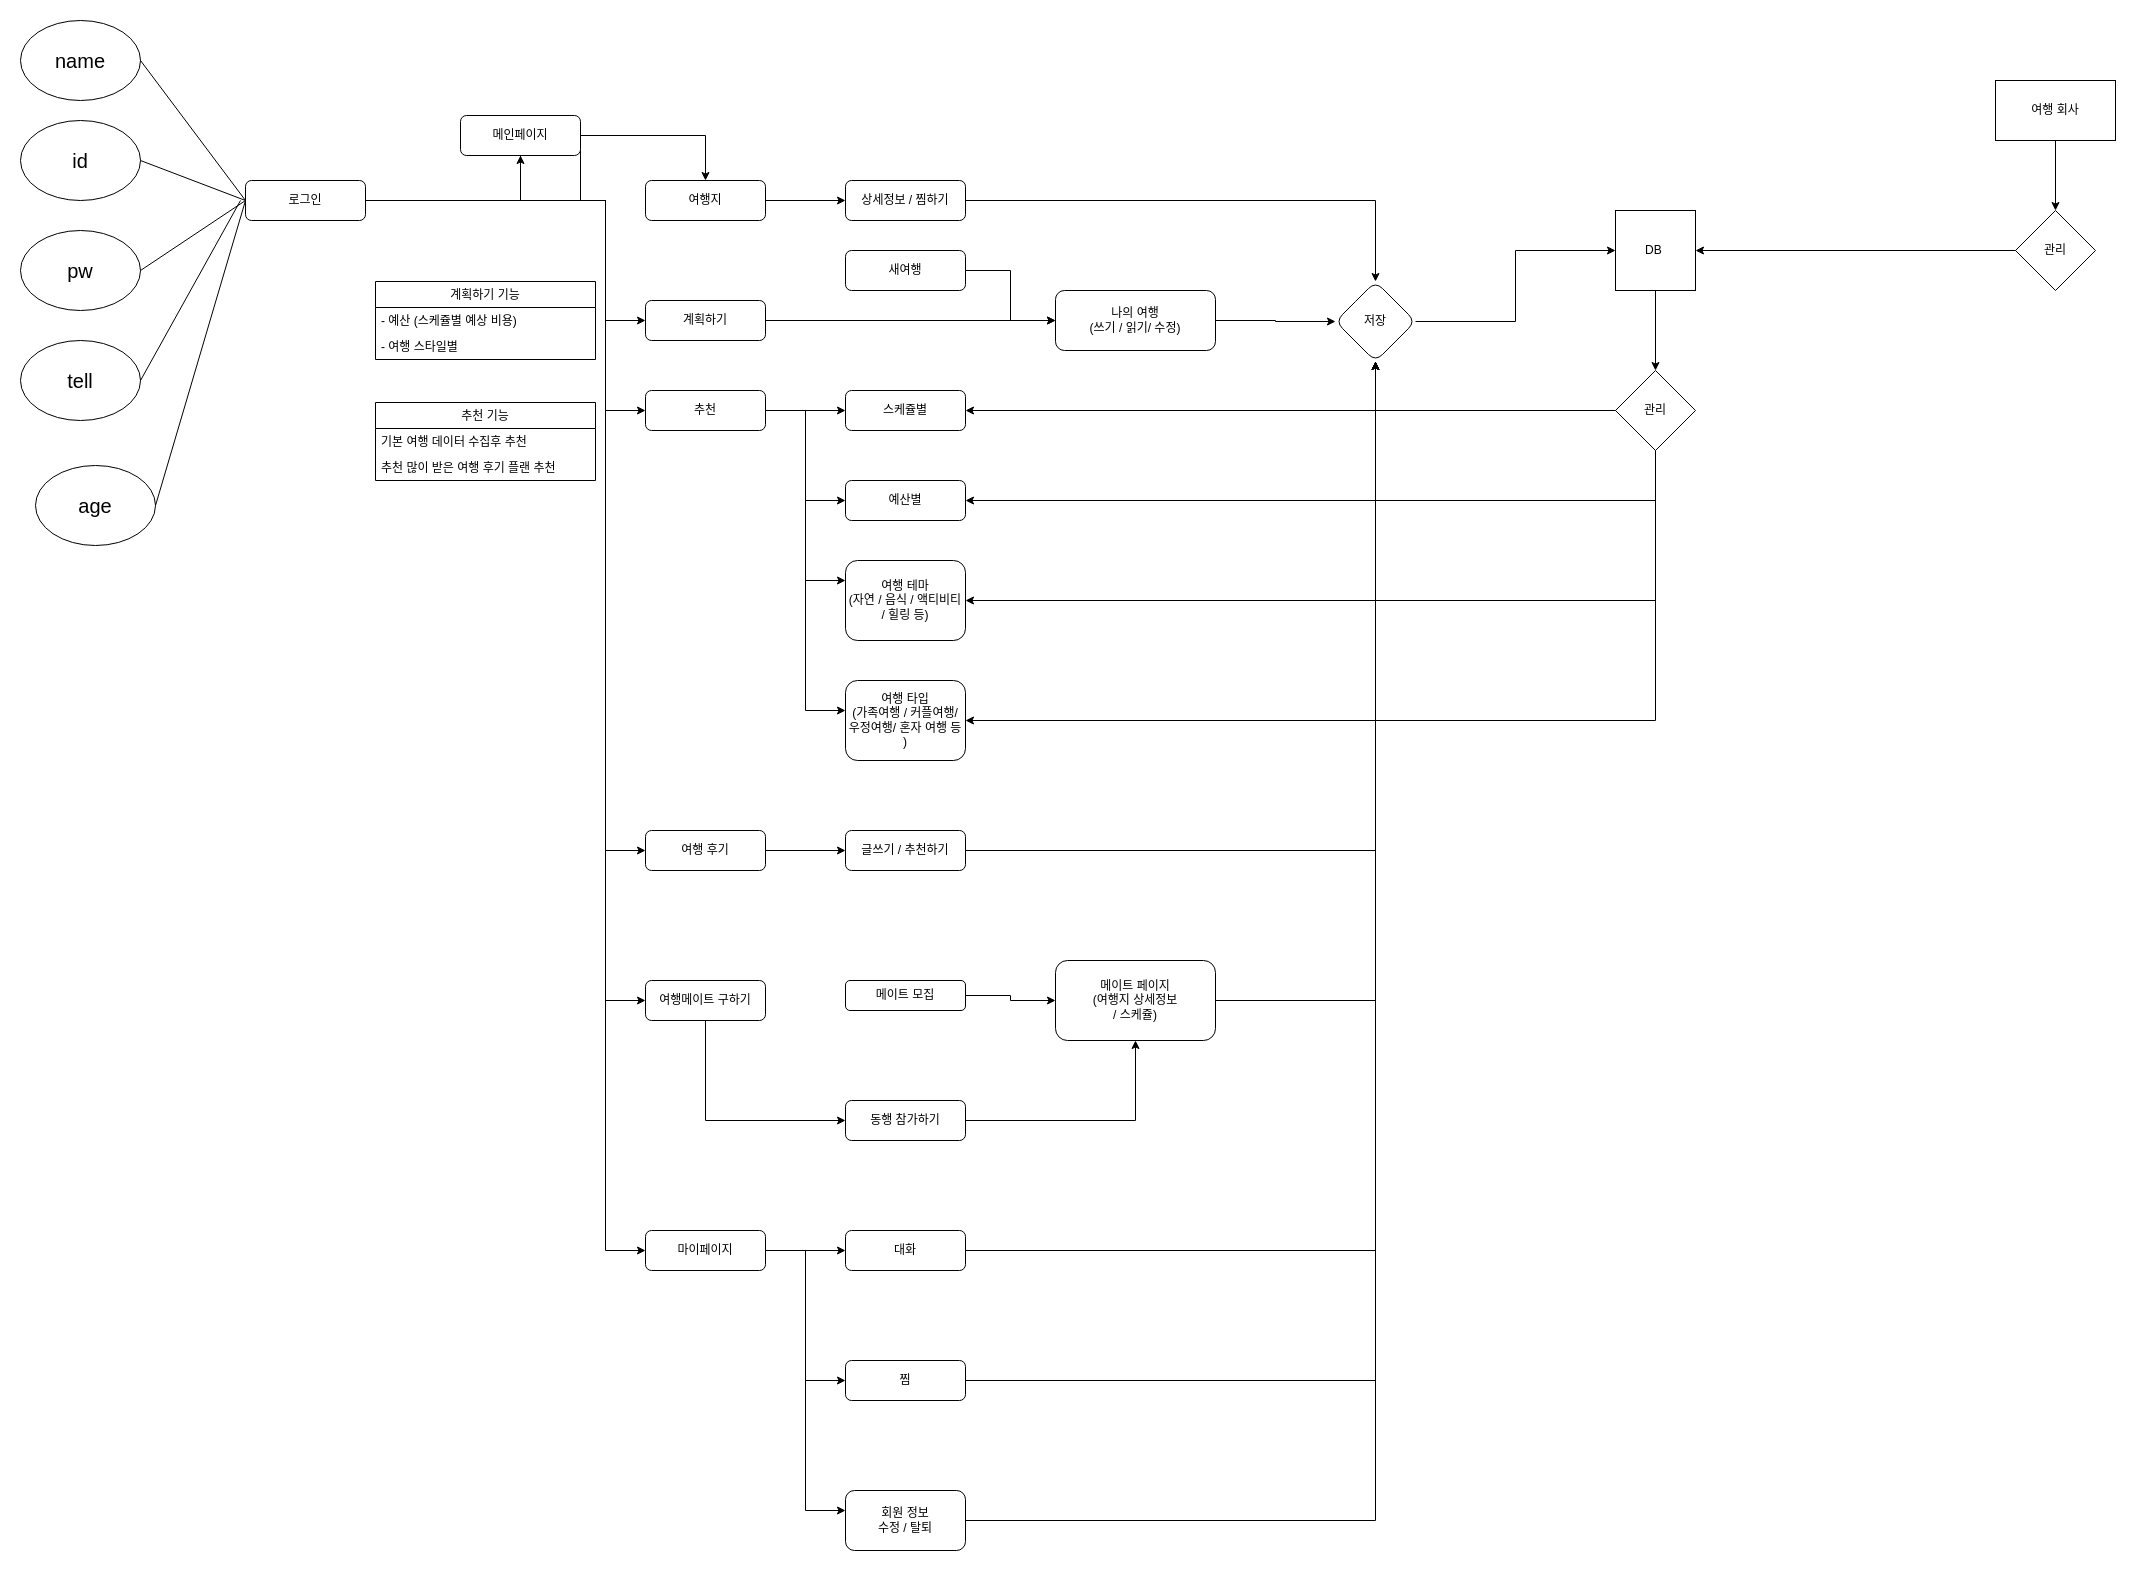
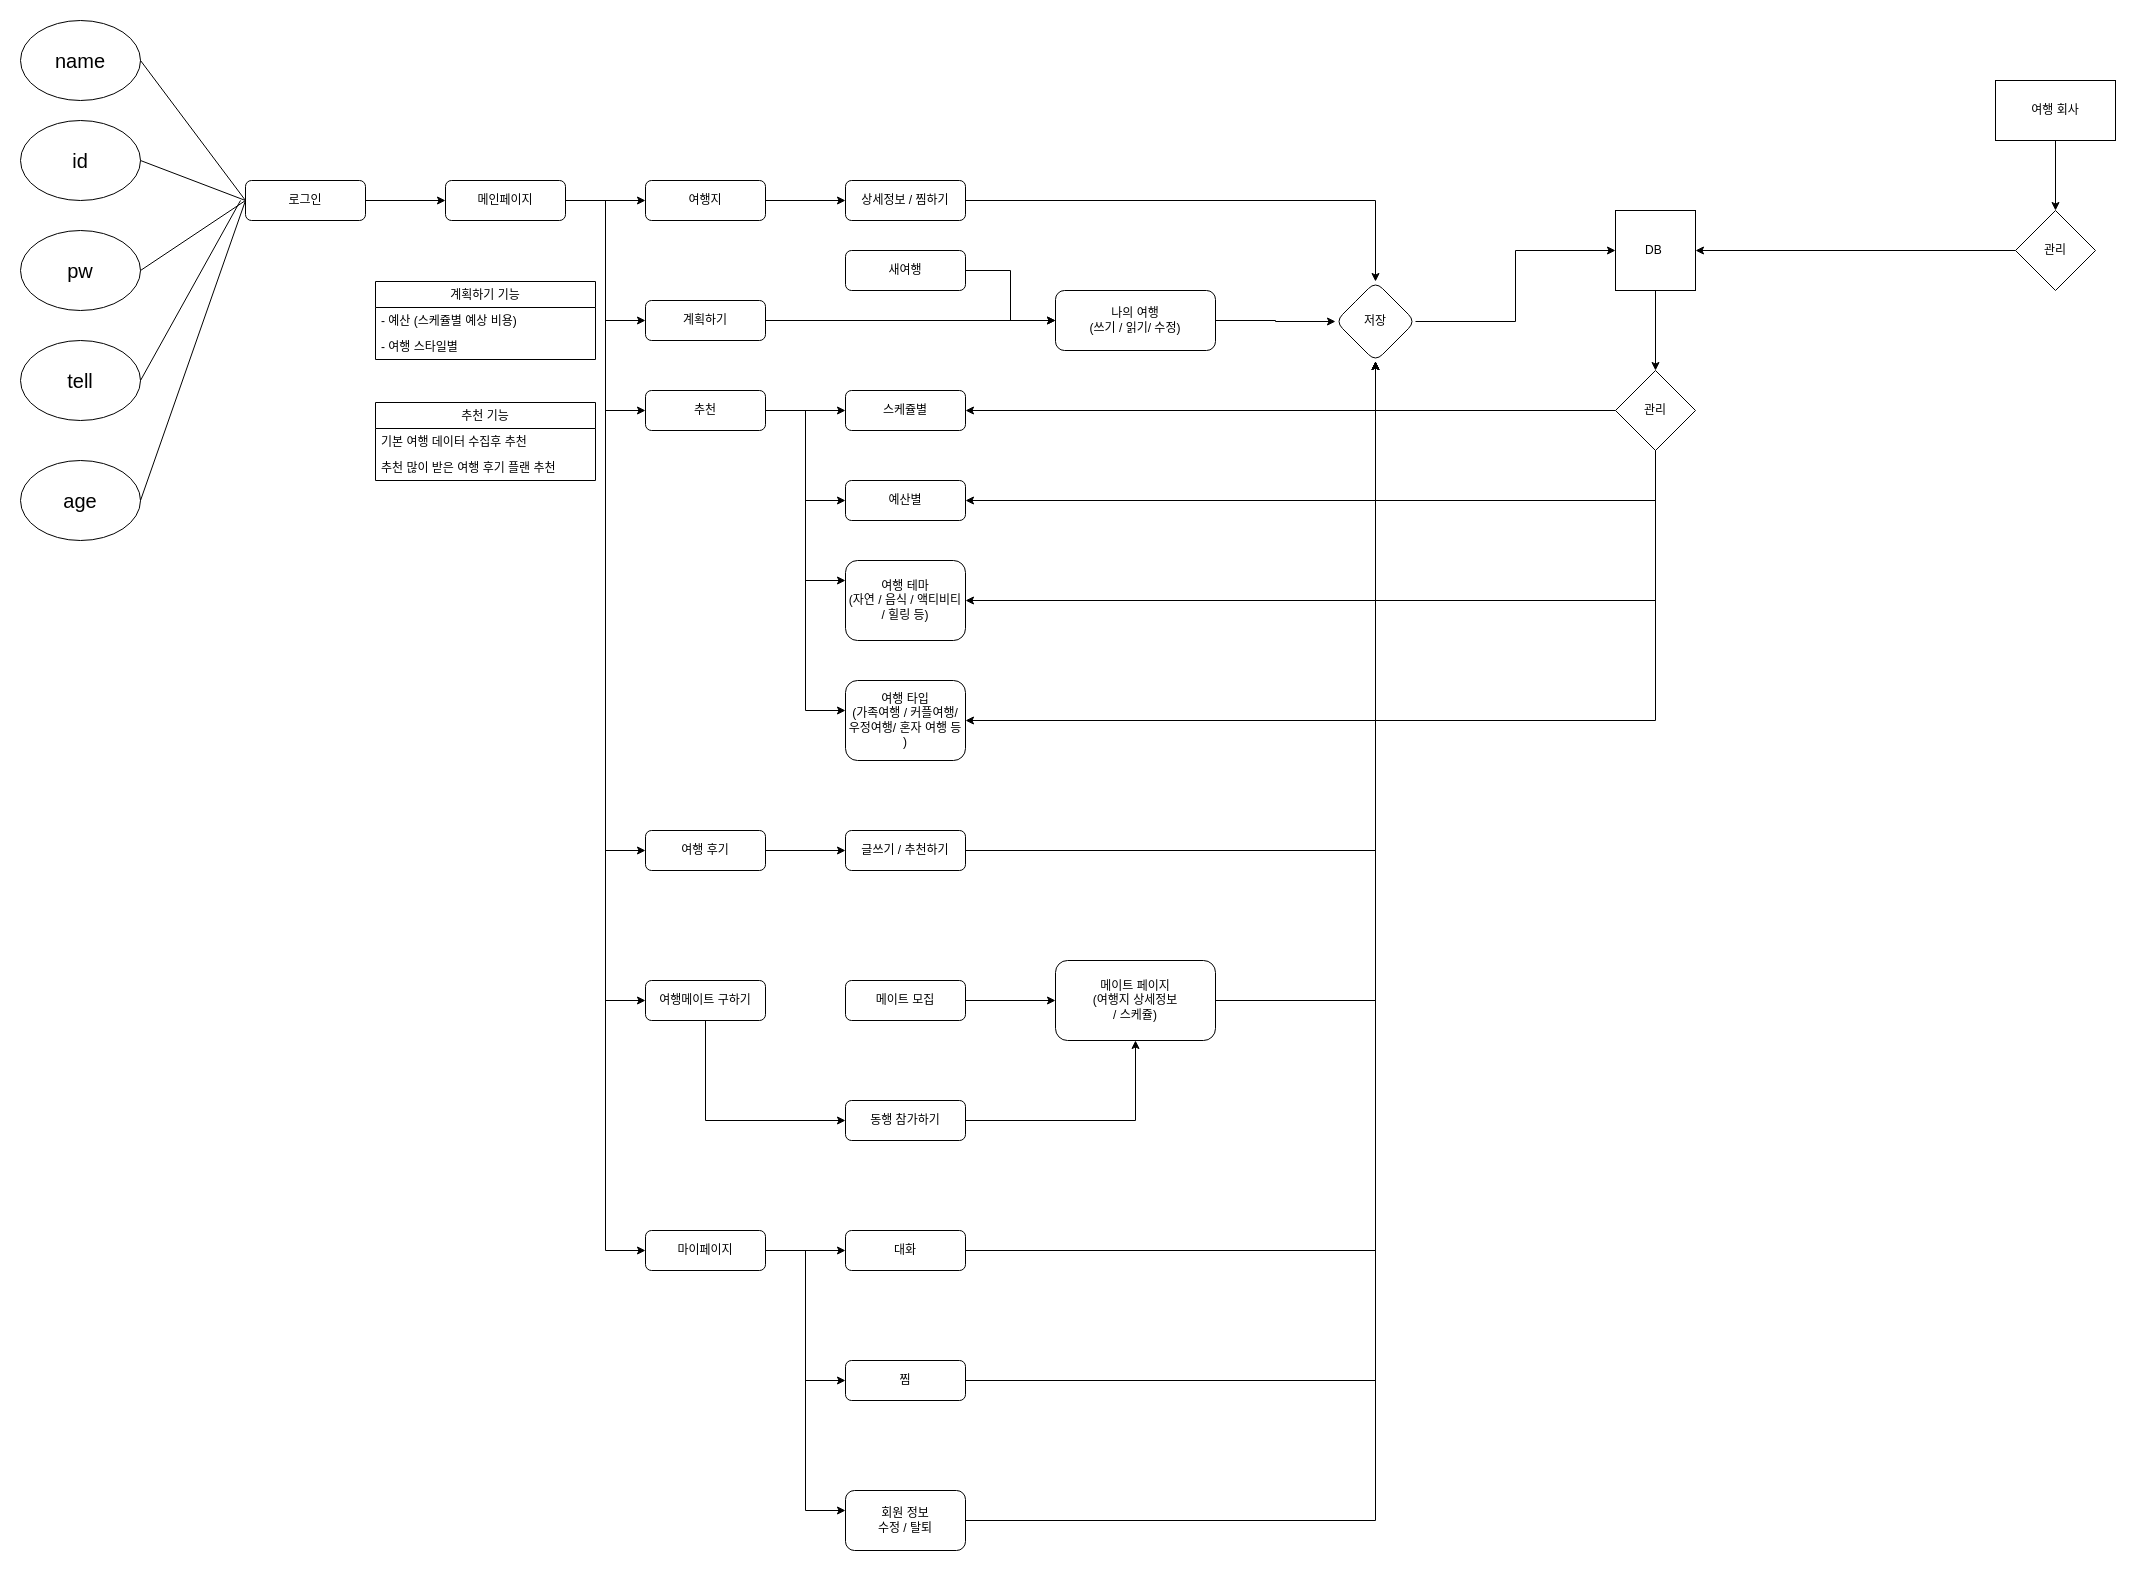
(521, 136) -> (506, 201)
(96, 506) -> (81, 501)
(906, 996) -> (906, 1001)
